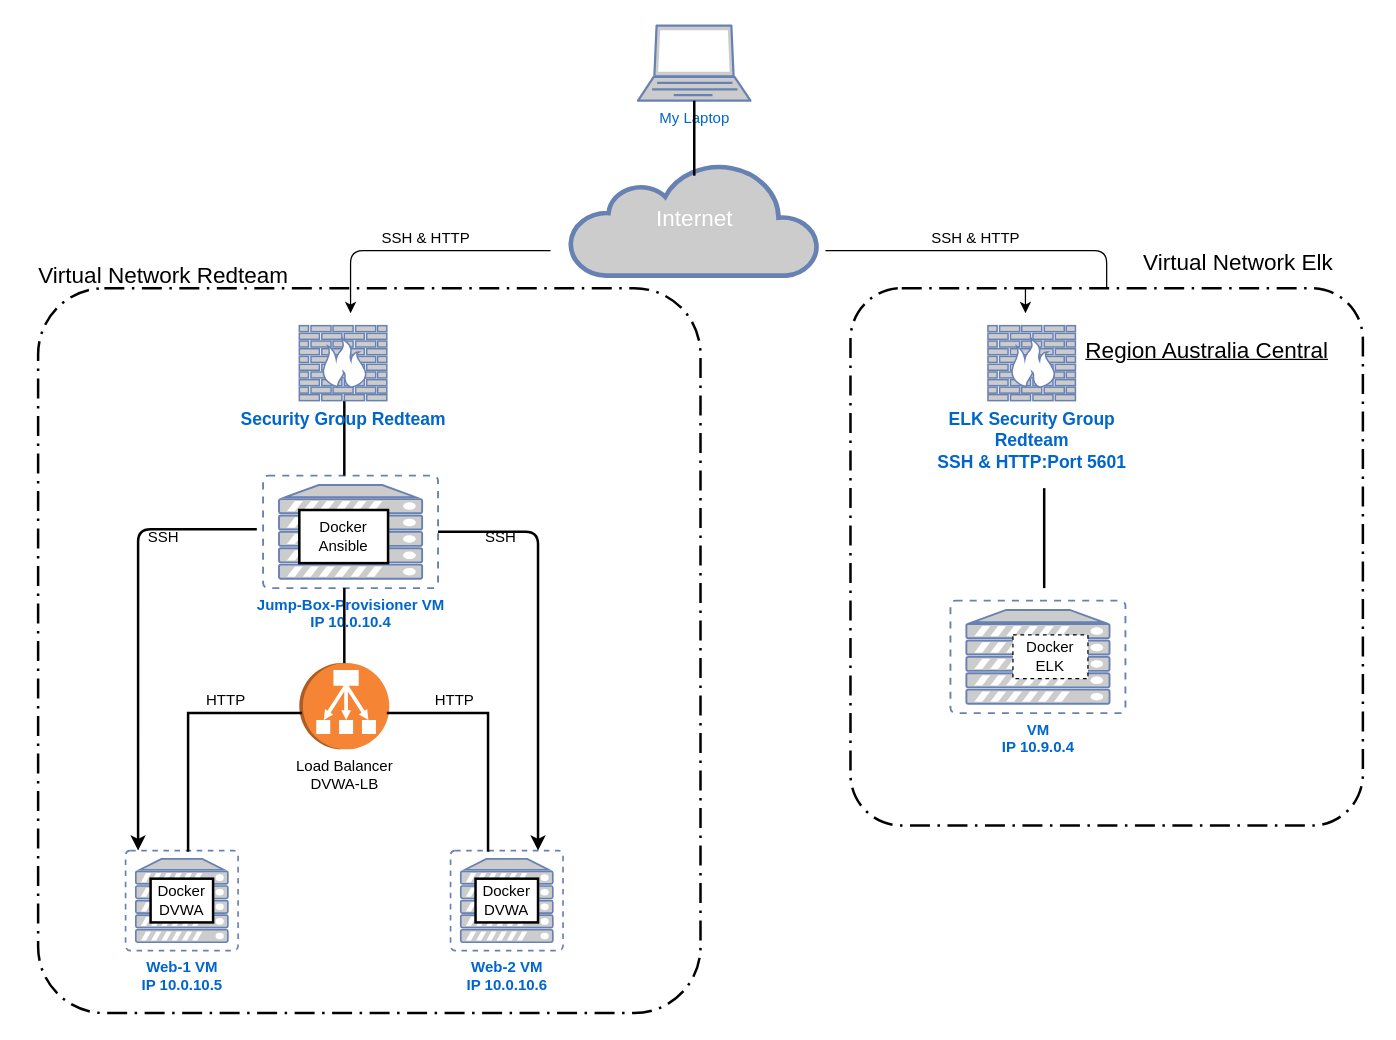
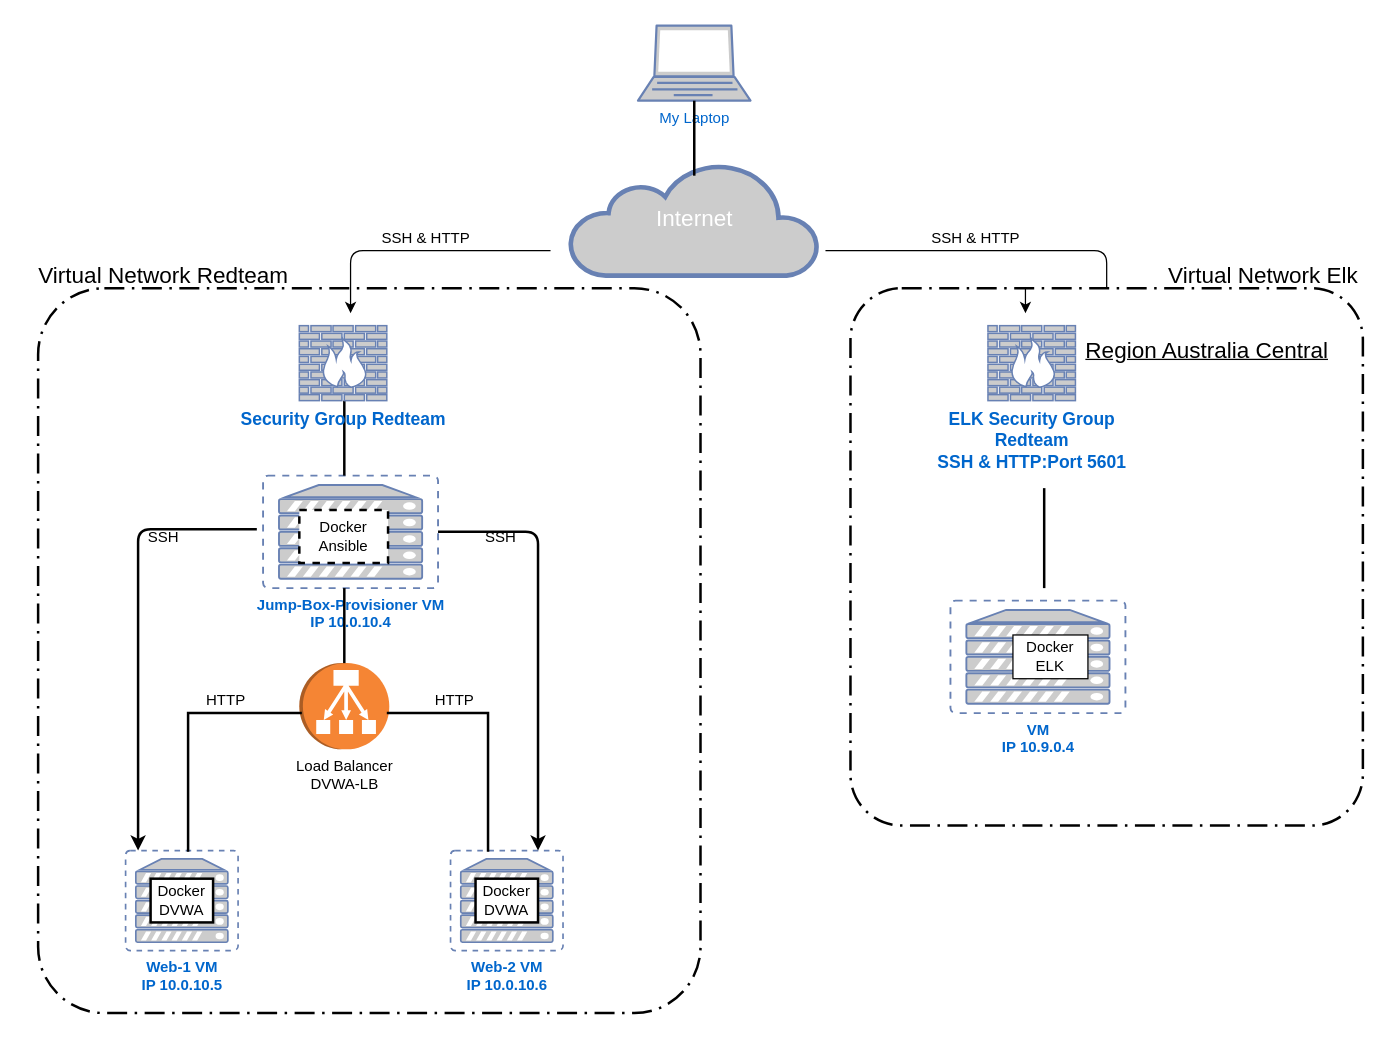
(1238, 263) -> (1263, 276)
(344, 537) -> (344, 537)
(1051, 657) -> (1051, 657)
